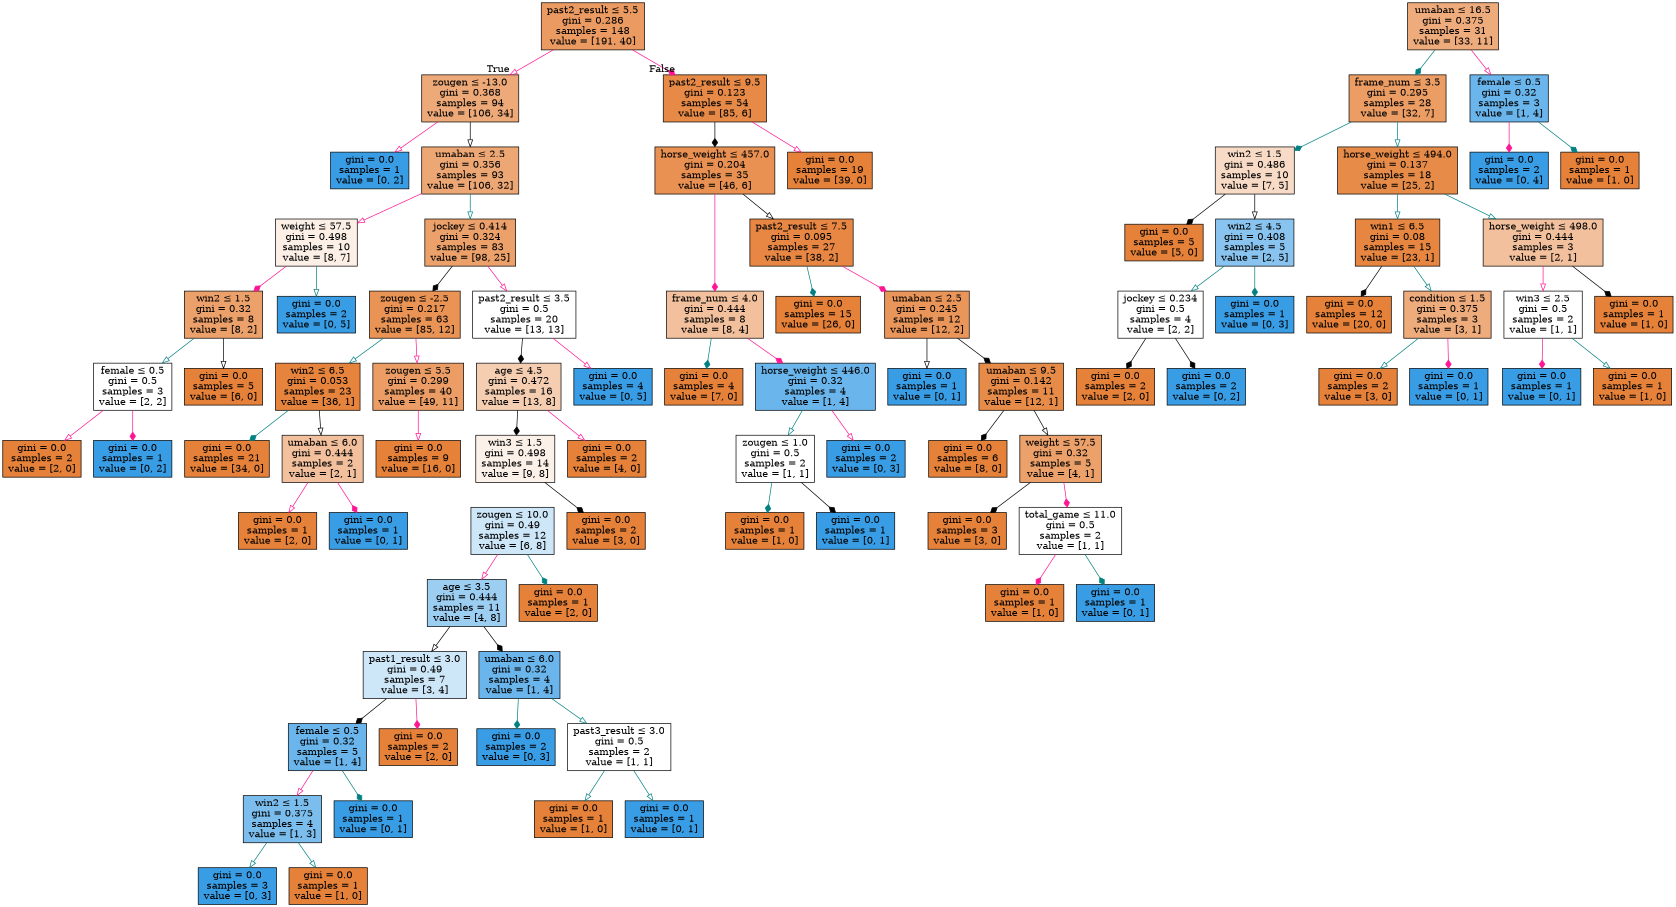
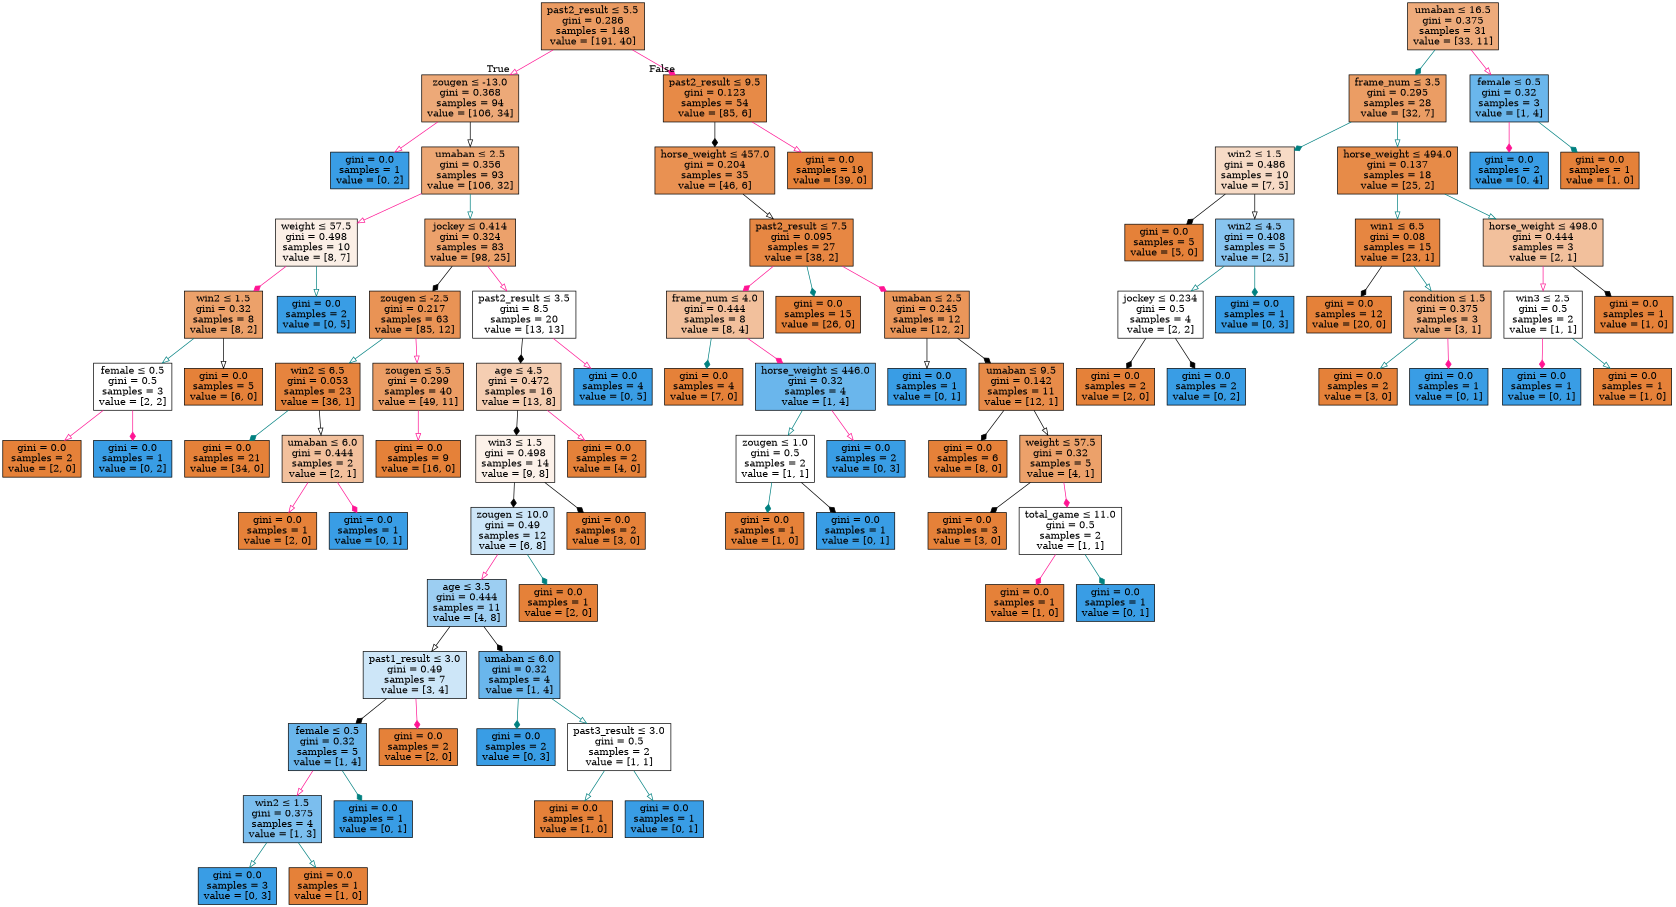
(715, 238) -> (762, 276)
(524, 309) -> (524, 309)
none -> (514, 491)
